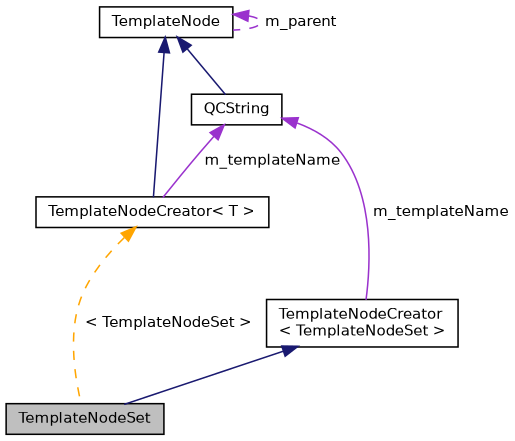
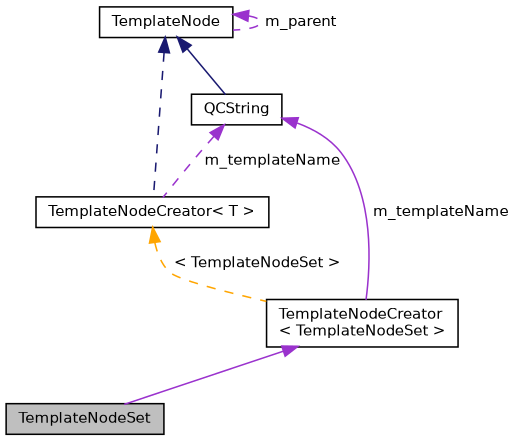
(159, 125) -> (159, 125)
(188, 167) -> (188, 167)
(76, 314) -> (201, 285)
(204, 378) -> (204, 378)
